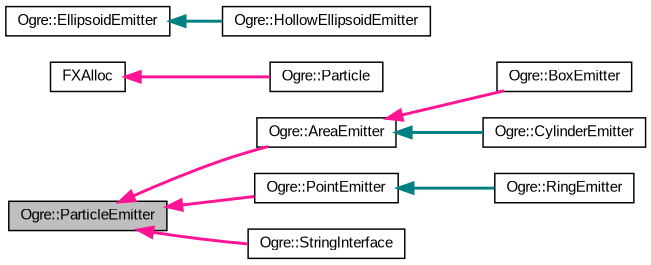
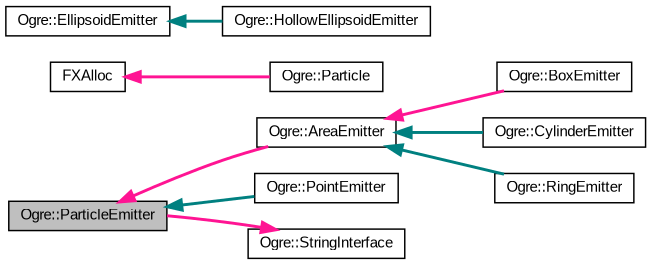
(454, 188) -> (453, 162)
(218, 201) -> (218, 201)
(200, 239) -> (214, 221)
